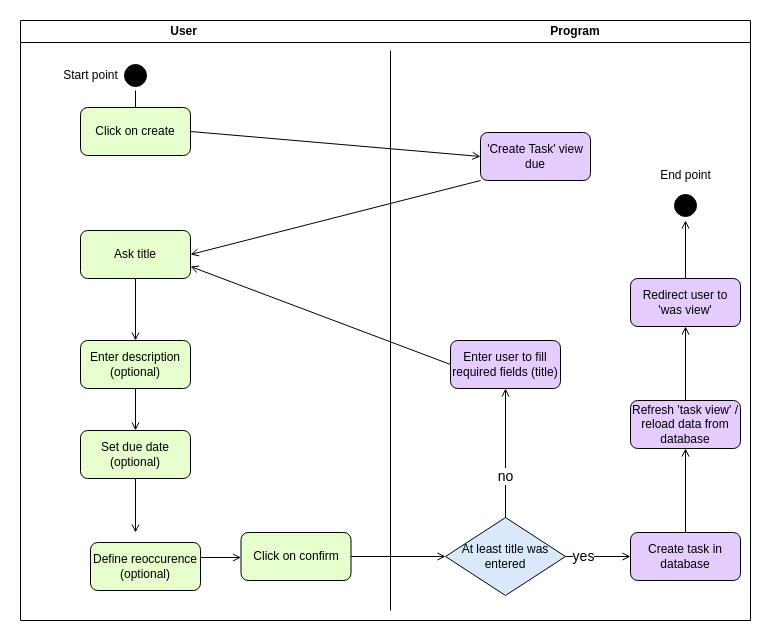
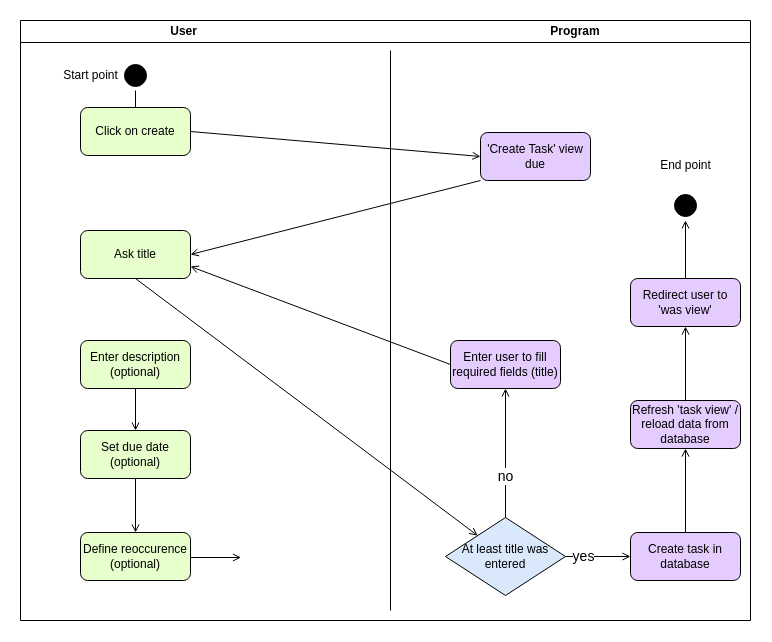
(686, 176) -> (686, 166)
(136, 308) -> (305, 406)
(296, 557) -> none
(397, 557) -> none
(146, 567) -> (136, 557)
